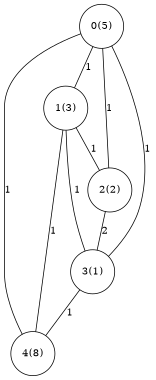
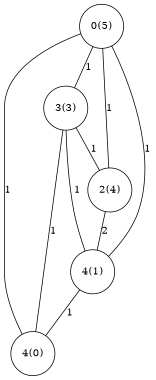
(66, 108) -> (66, 108)
(110, 190) -> (110, 190)
(93, 272) -> (93, 272)
(33, 354) -> (33, 354)
